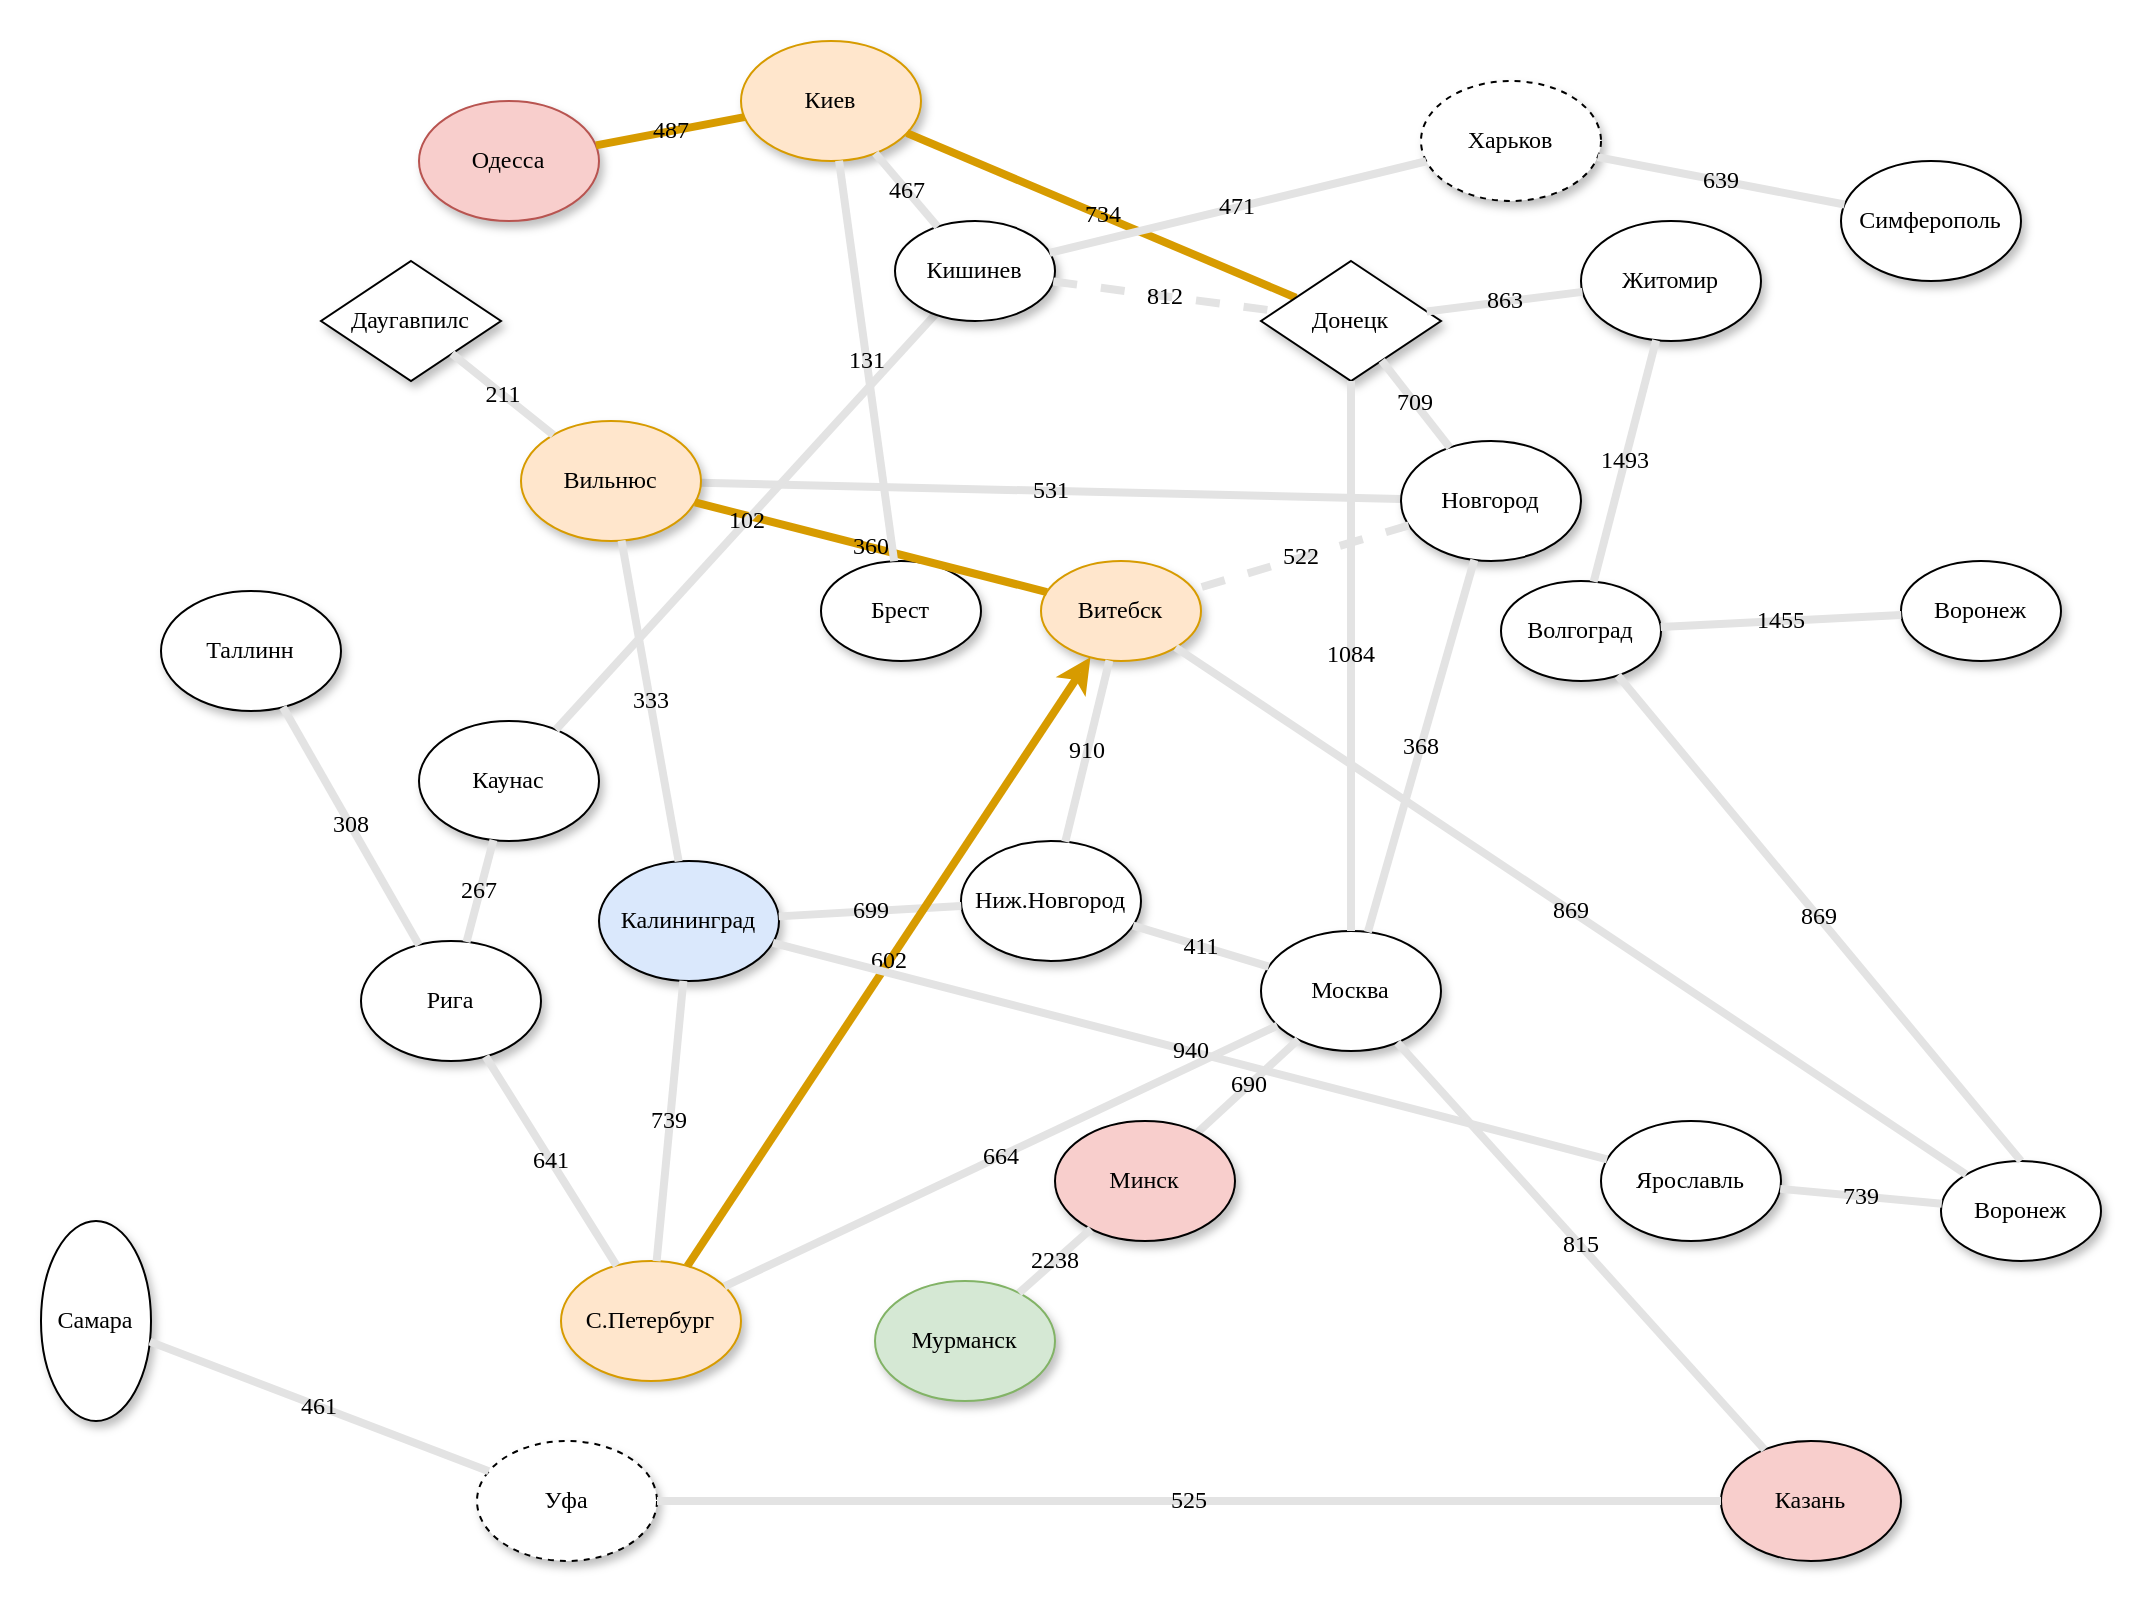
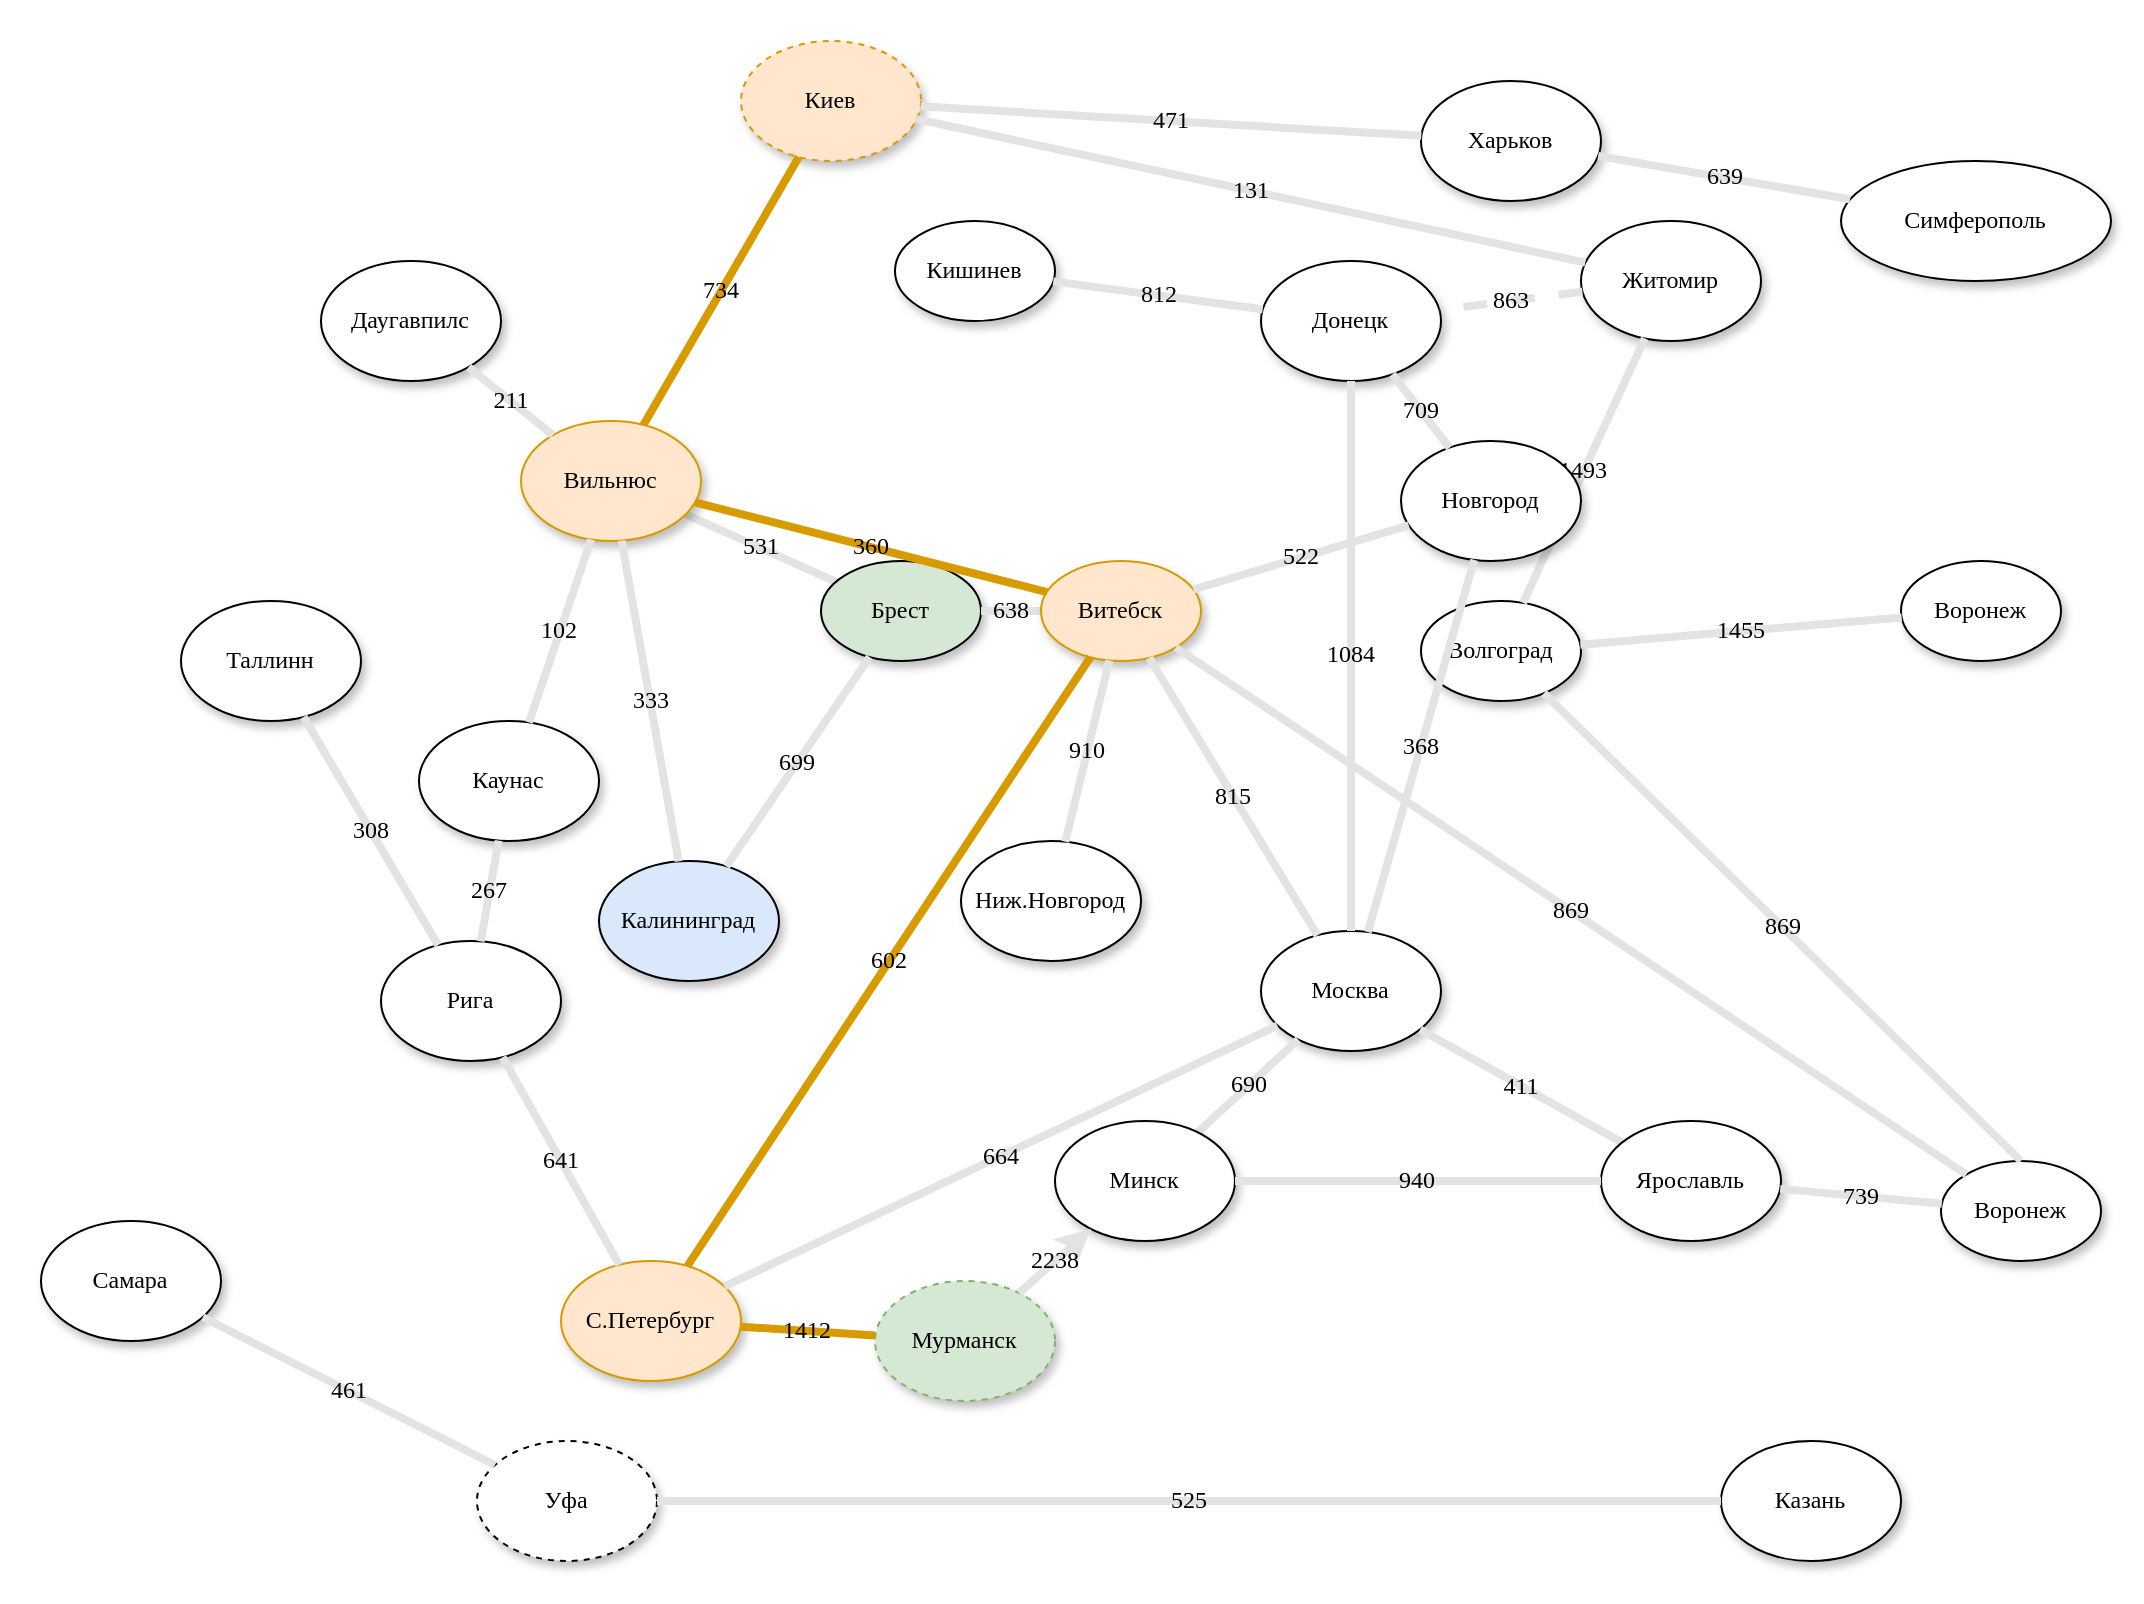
(831, 101) -> (831, 101)
(670, 131) -> none
(1511, 141) -> (1511, 141)
(509, 161) -> none
(1019, 181) -> (721, 291)
(906, 190) -> none
(1235, 208) -> (1169, 121)
(1931, 221) -> (1976, 221)
(1160, 296) -> (1160, 296)
(1508, 301) -> (1508, 301)
(411, 321) -> (411, 321)
(1351, 321) -> (1351, 321)
(866, 360) -> (1251, 191)
(1049, 491) -> (759, 547)
(744, 524) -> (560, 631)
(1195, 589) -> (1195, 589)
(901, 611) -> (901, 611)
none -> (1011, 611)
(1581, 631) -> (1501, 651)
(251, 651) -> (271, 661)
(870, 911) -> (798, 762)
(1202, 947) -> (1522, 1087)
(881, 973) -> (1089, 660)
(451, 1001) -> (471, 1001)
(1189, 1051) -> (1417, 1181)
(670, 1121) -> none
(1145, 1181) -> (1145, 1181)
(1090, 1230) -> (1021, 1292)
(1579, 1244) -> (1234, 797)
(96, 1321) -> (131, 1281)
none -> (808, 1331)
(965, 1341) -> (965, 1341)
(1811, 1501) -> (1811, 1501)
